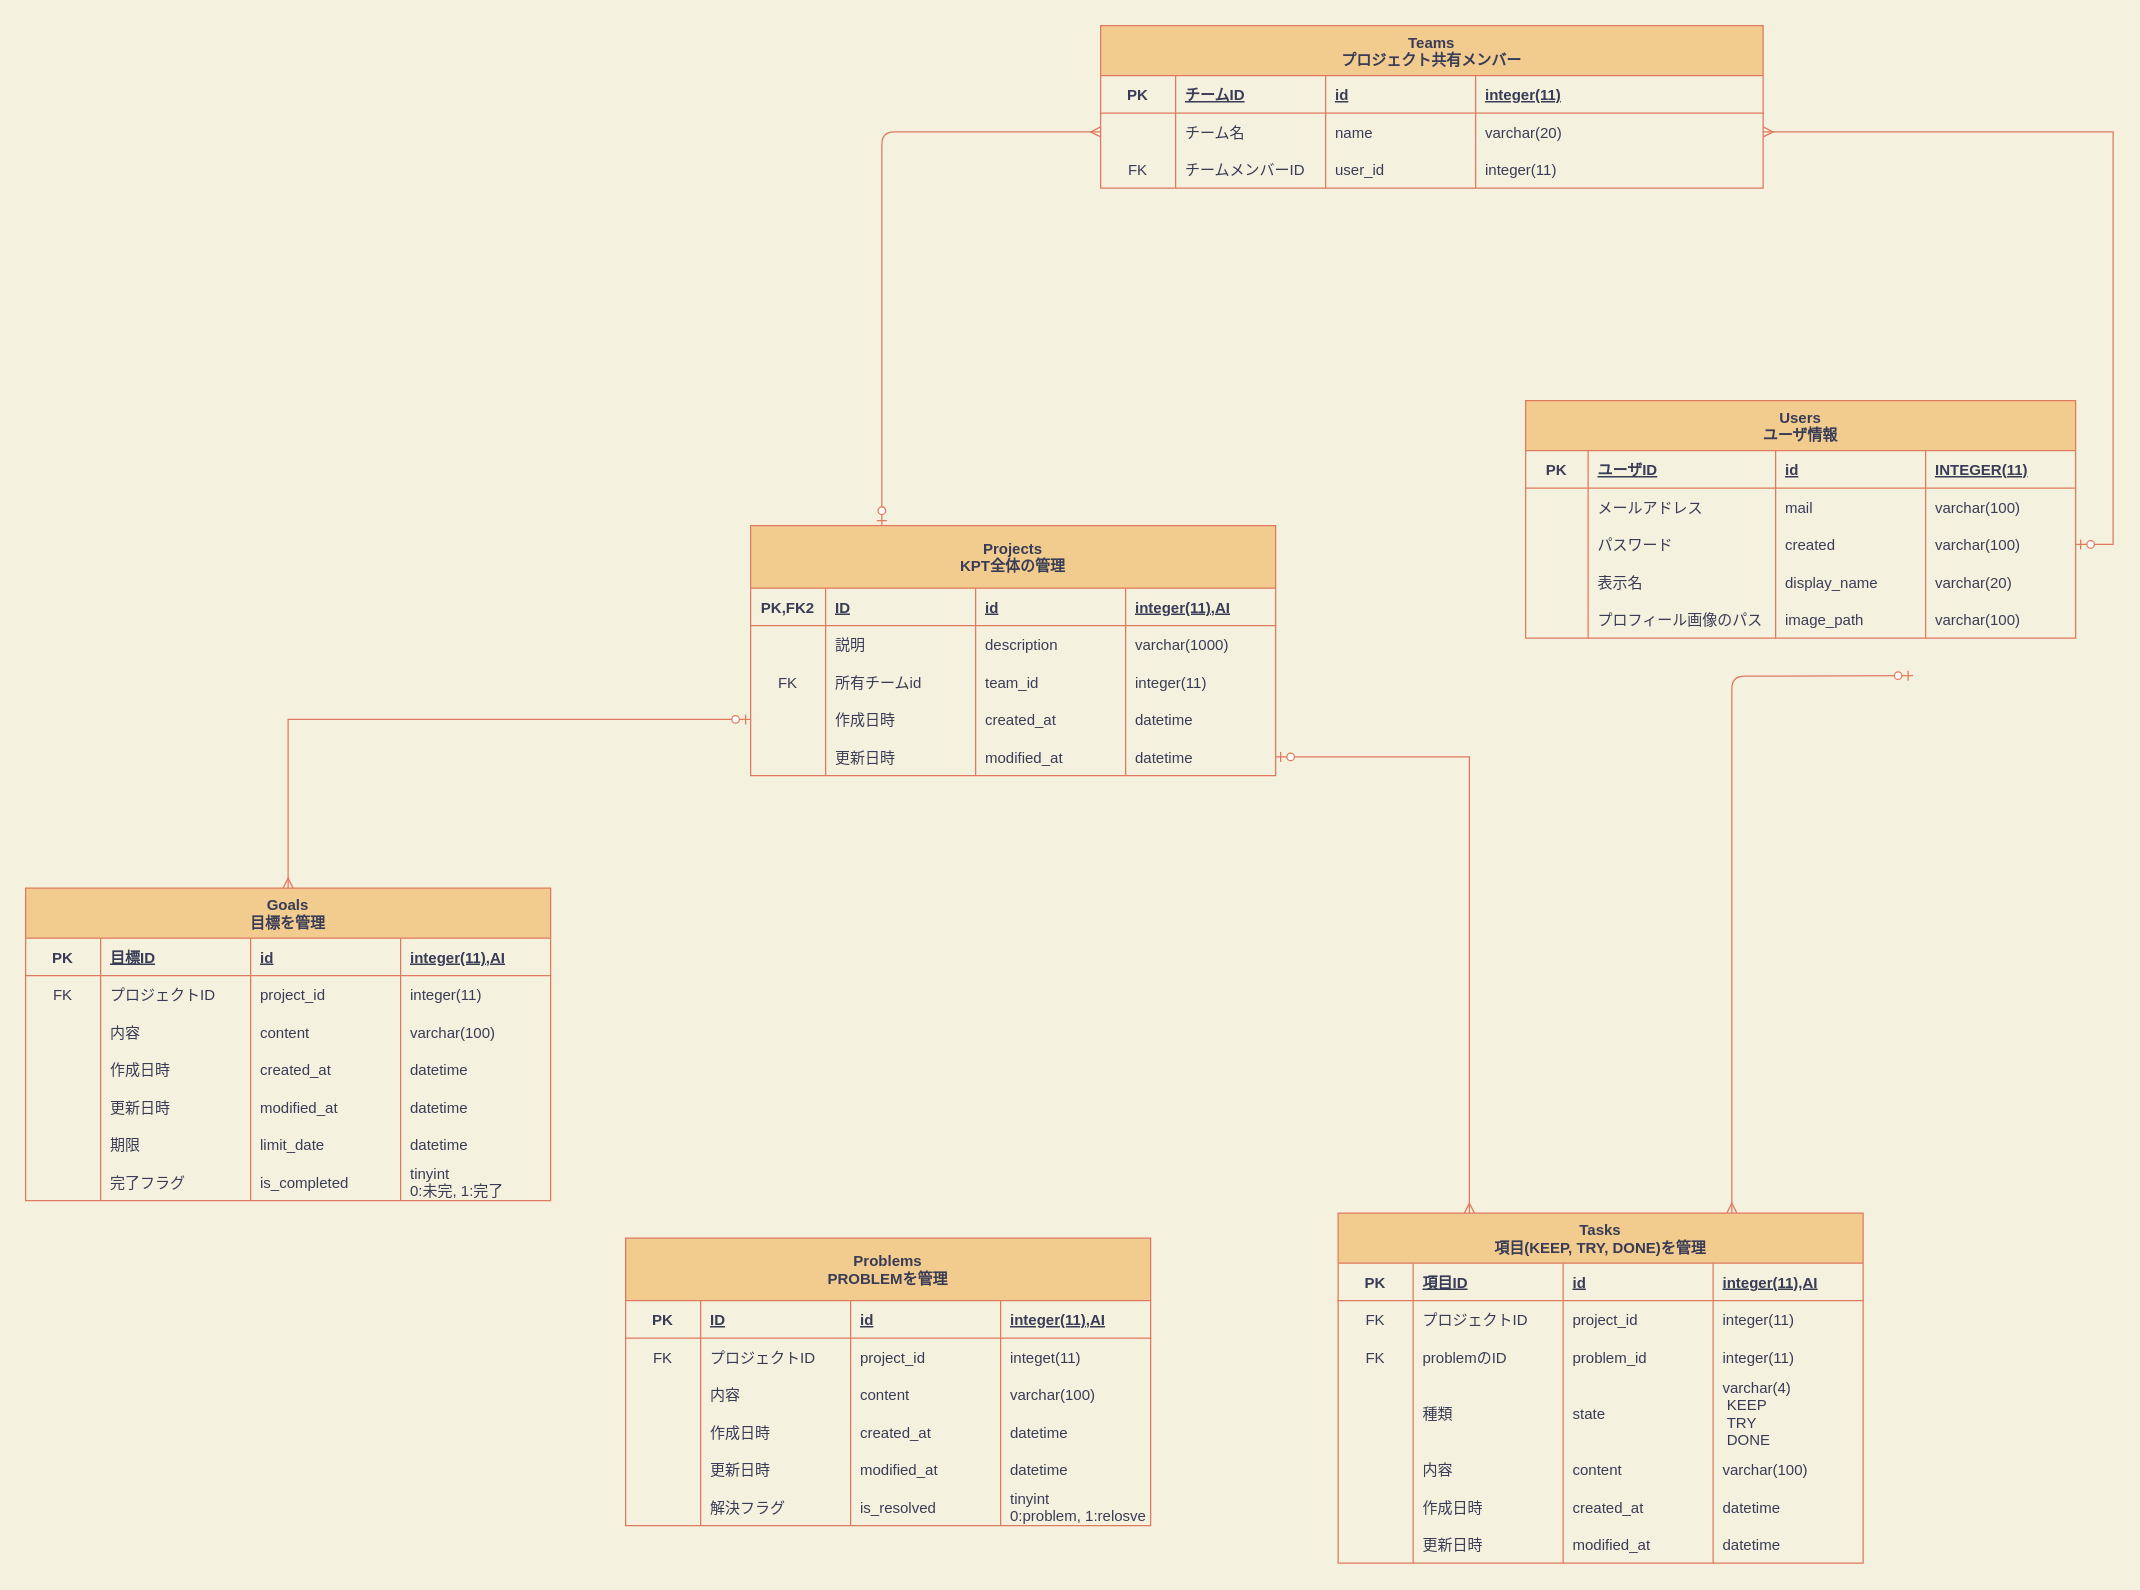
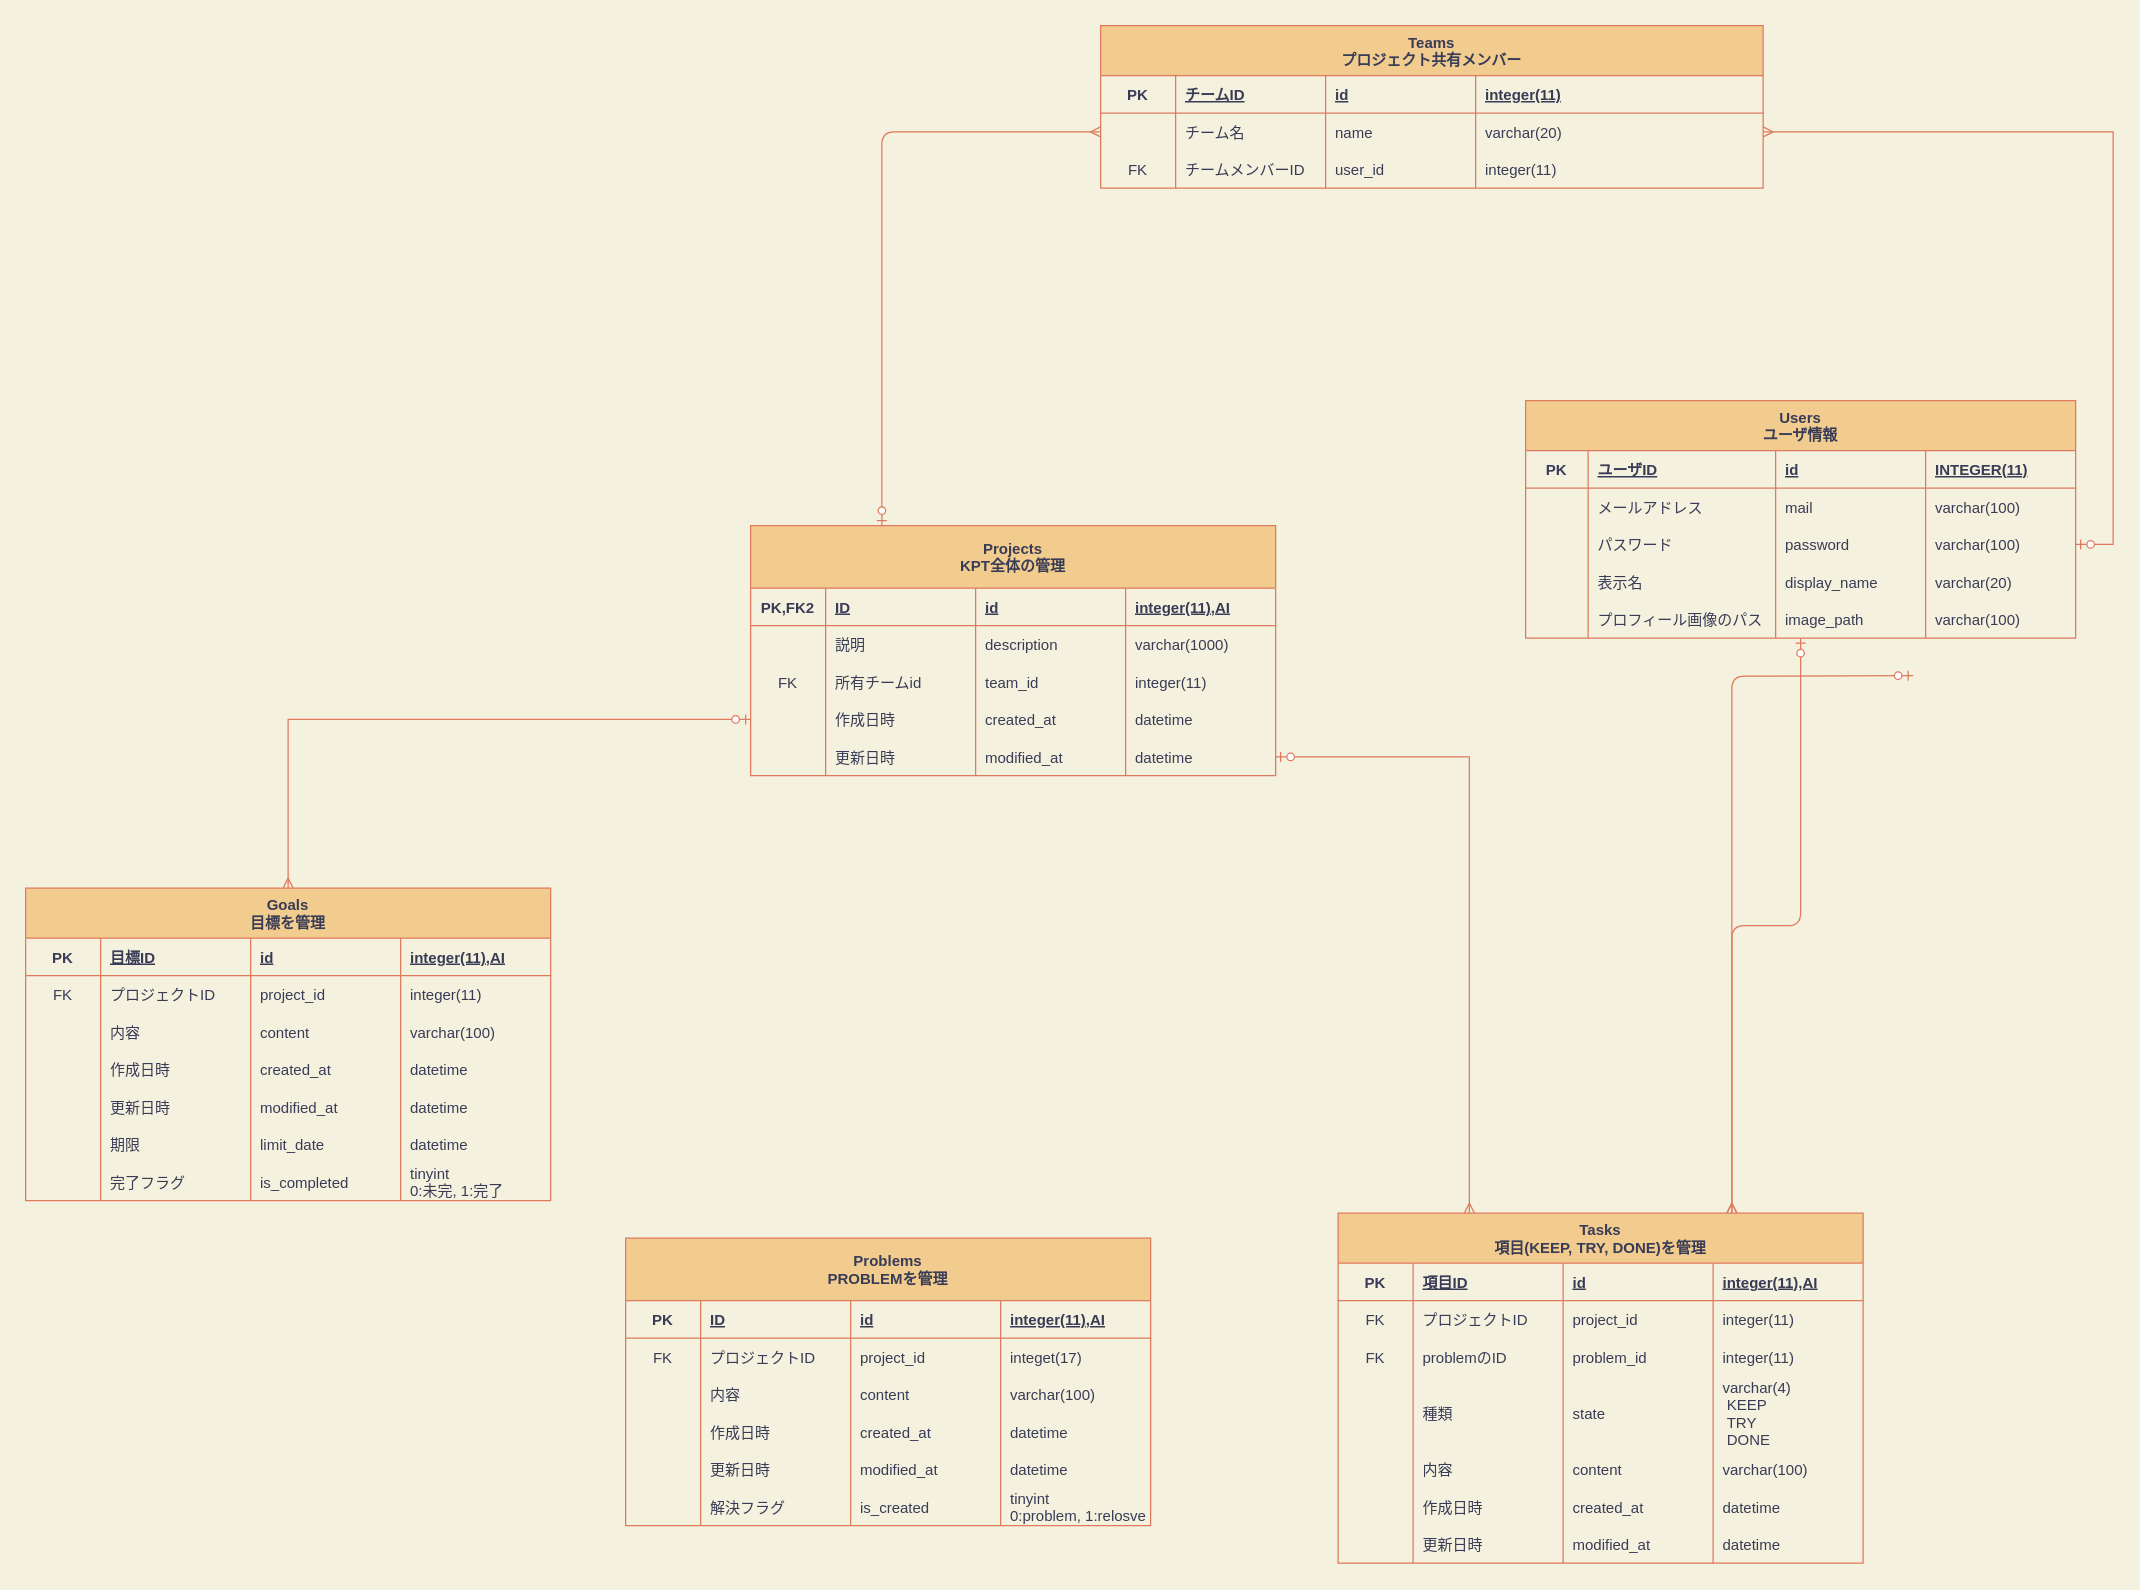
(1814, 545) -> (1819, 545)
none -> (1801, 809)
(1054, 1358) -> (1054, 1358)
(902, 1508) -> (900, 1508)
